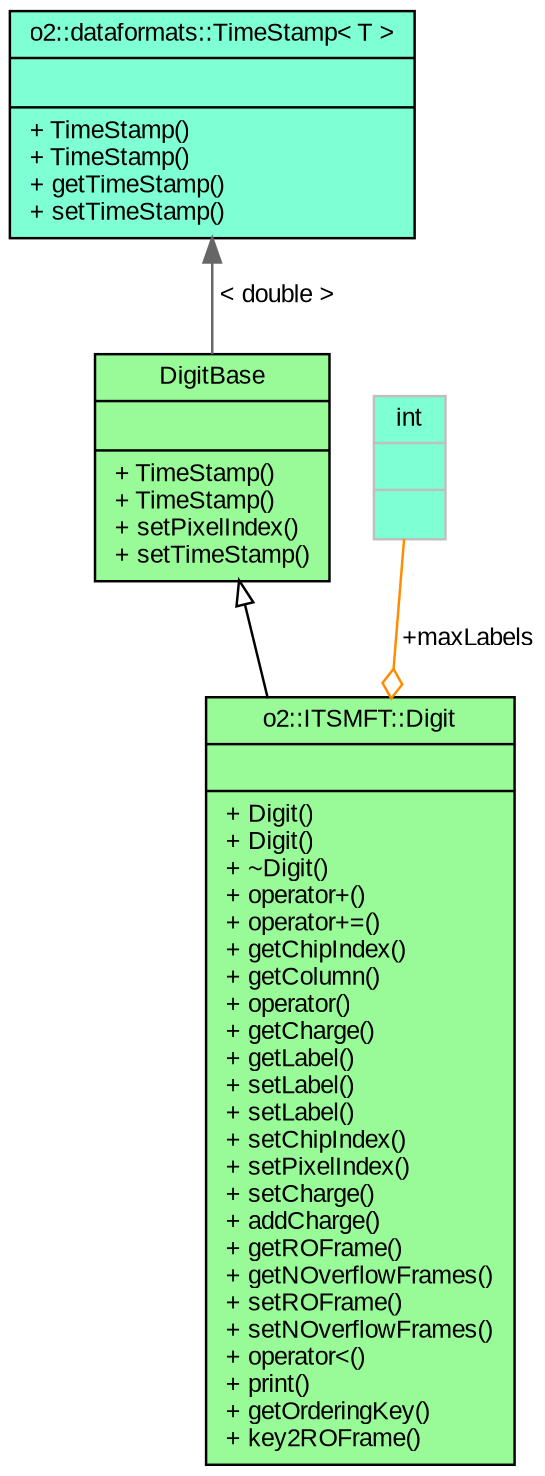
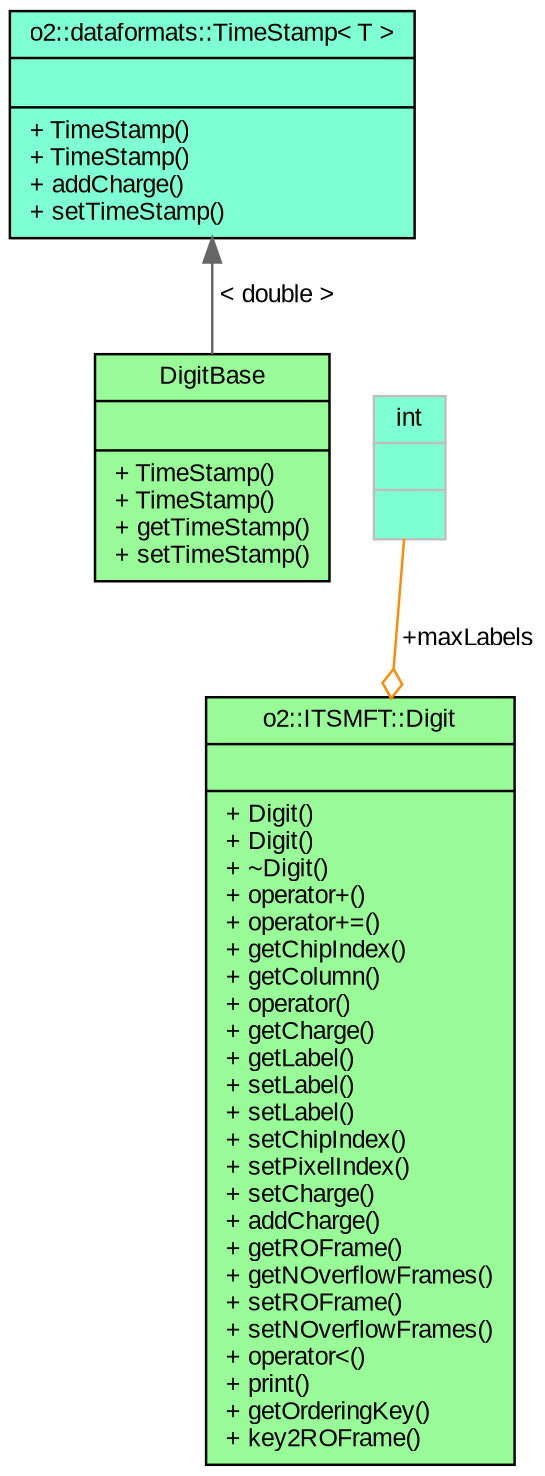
(127, 185) -> (107, 185)
(207, 528) -> (212, 528)
(256, 652) -> none
